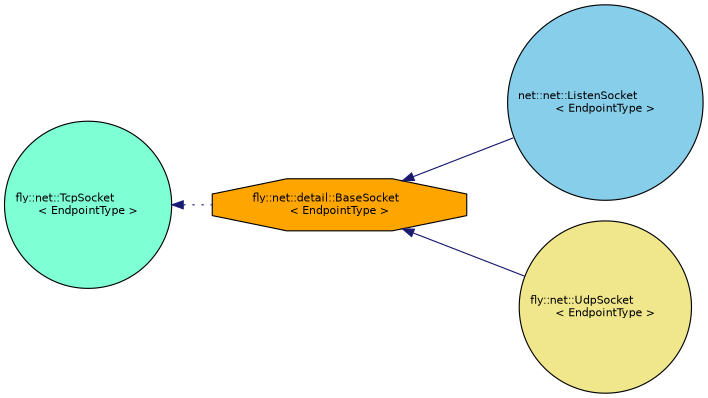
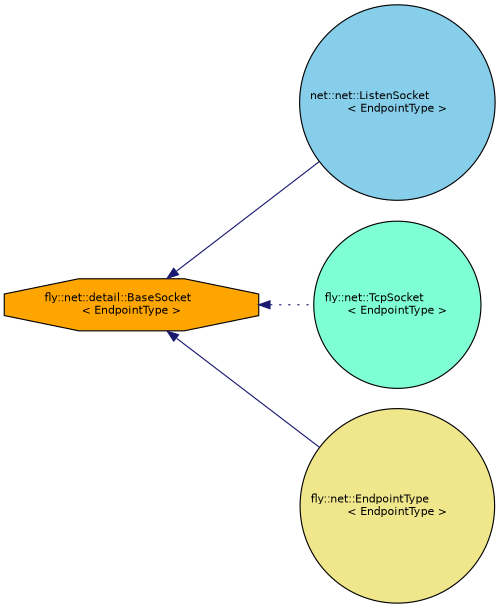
(198, 205) -> (292, 305)
(605, 307) -> (397, 506)
